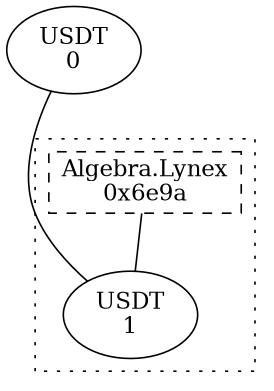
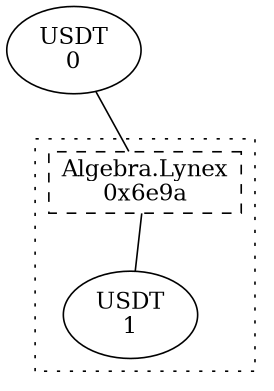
(45, 233) -> (112, 122)
